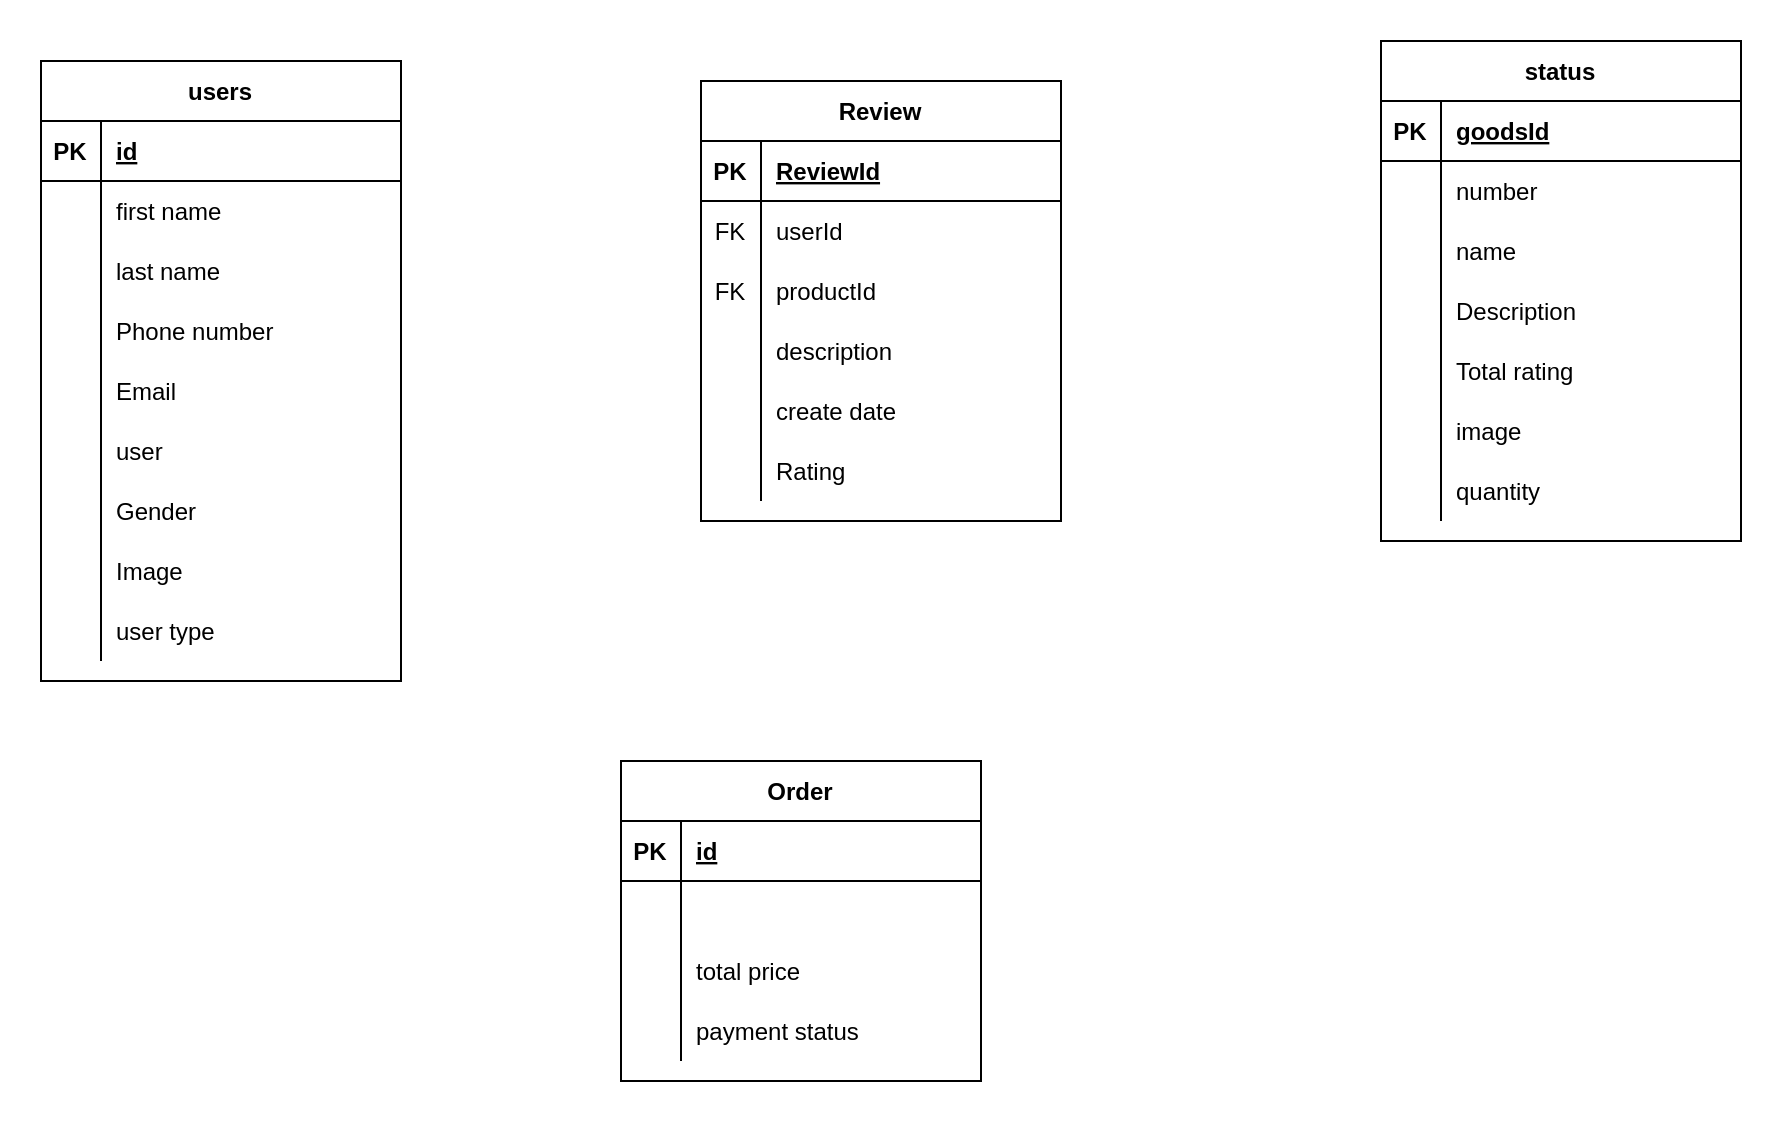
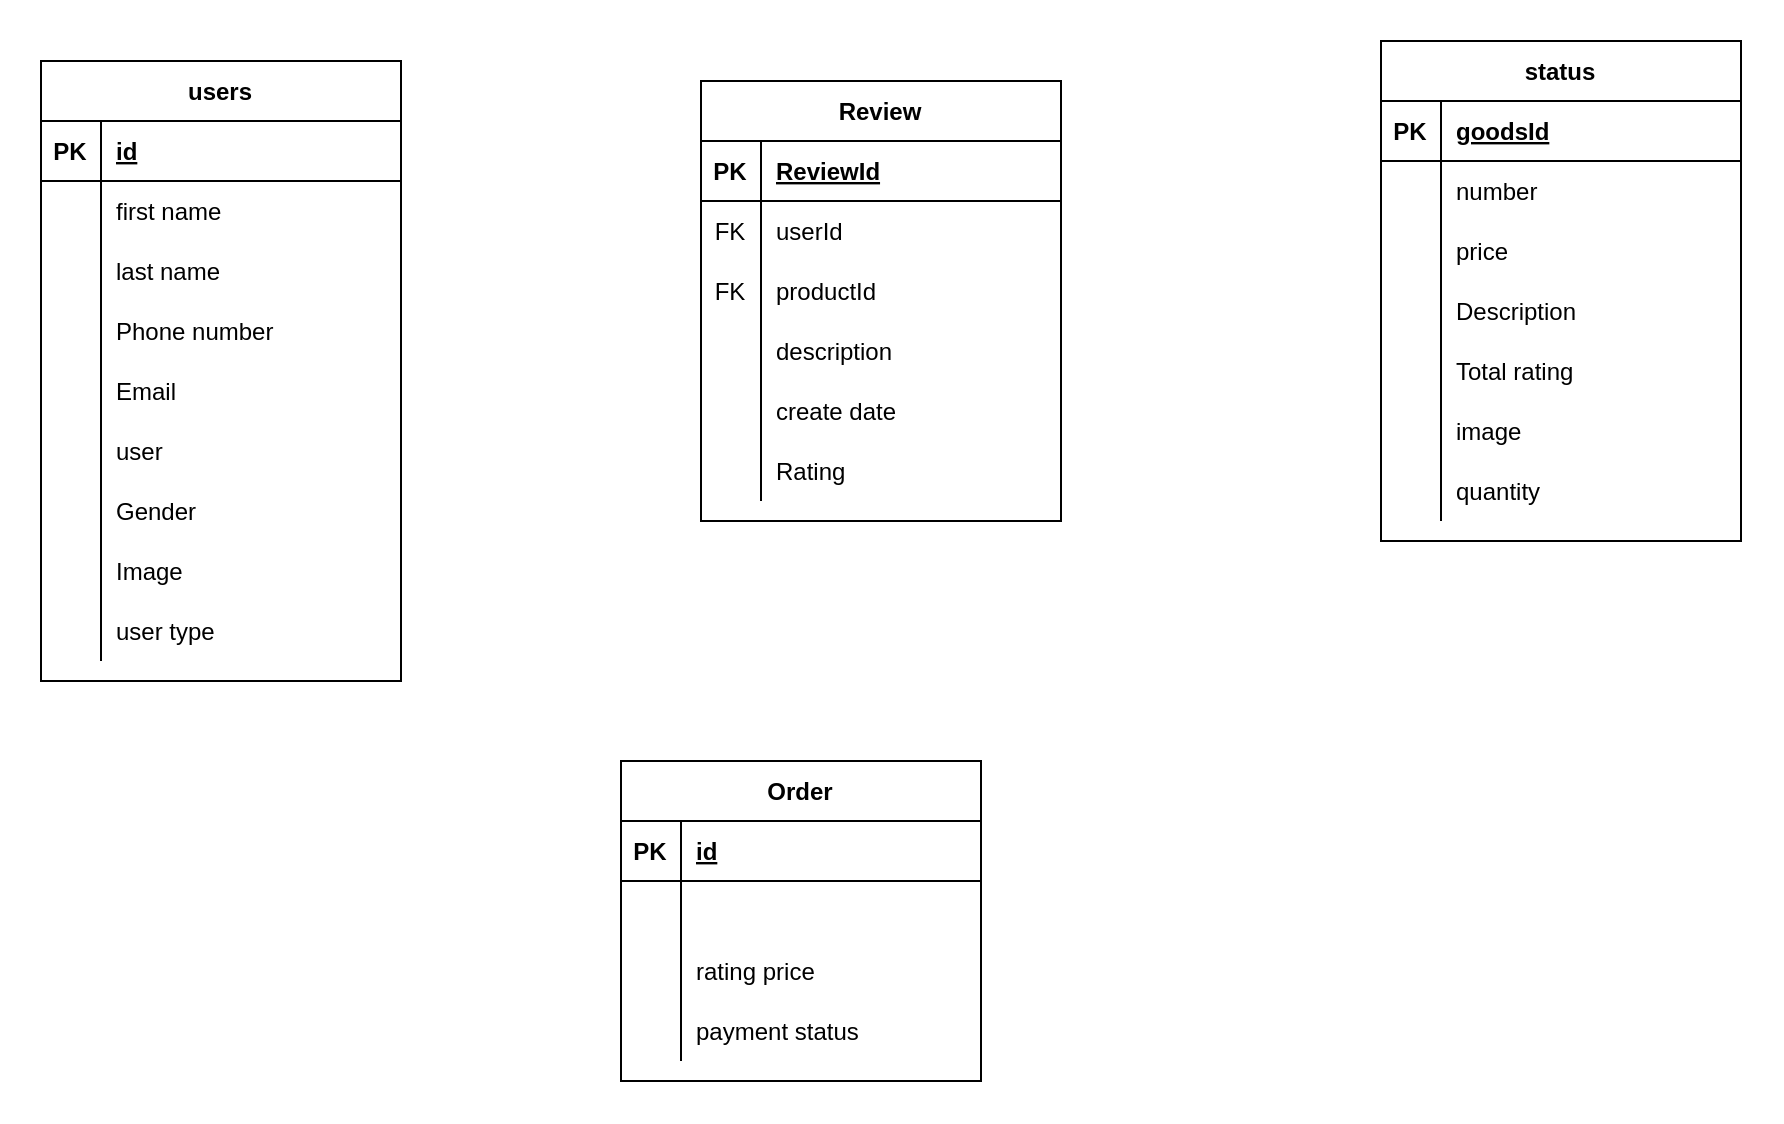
(1483, 252) -> (1486, 252)
(761, 972) -> (767, 972)
